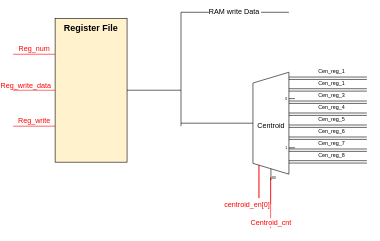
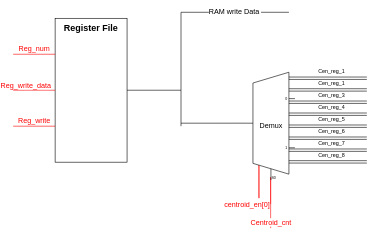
(91, 90) -> (91, 90)
(286, 99) -> (286, 99)
